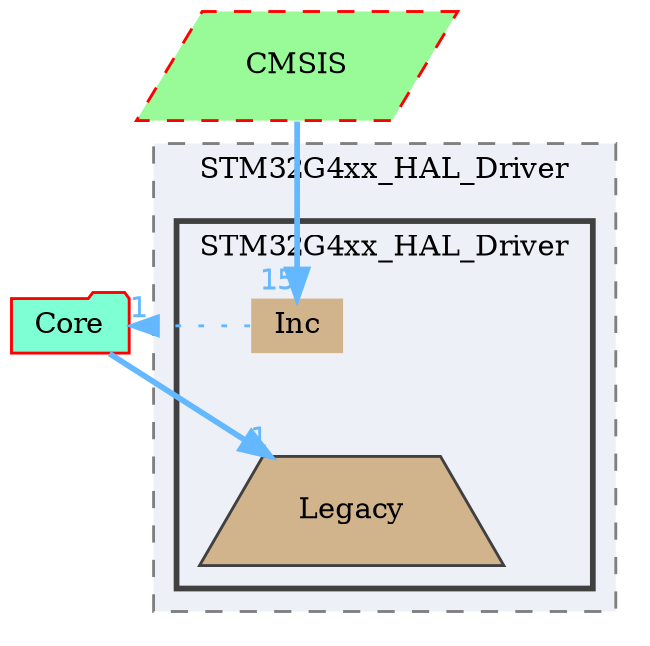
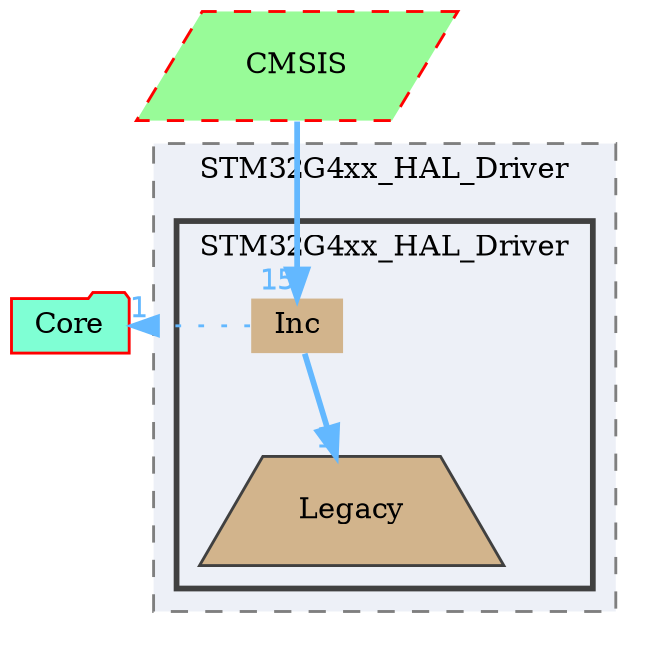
(195, 408) -> (316, 391)
